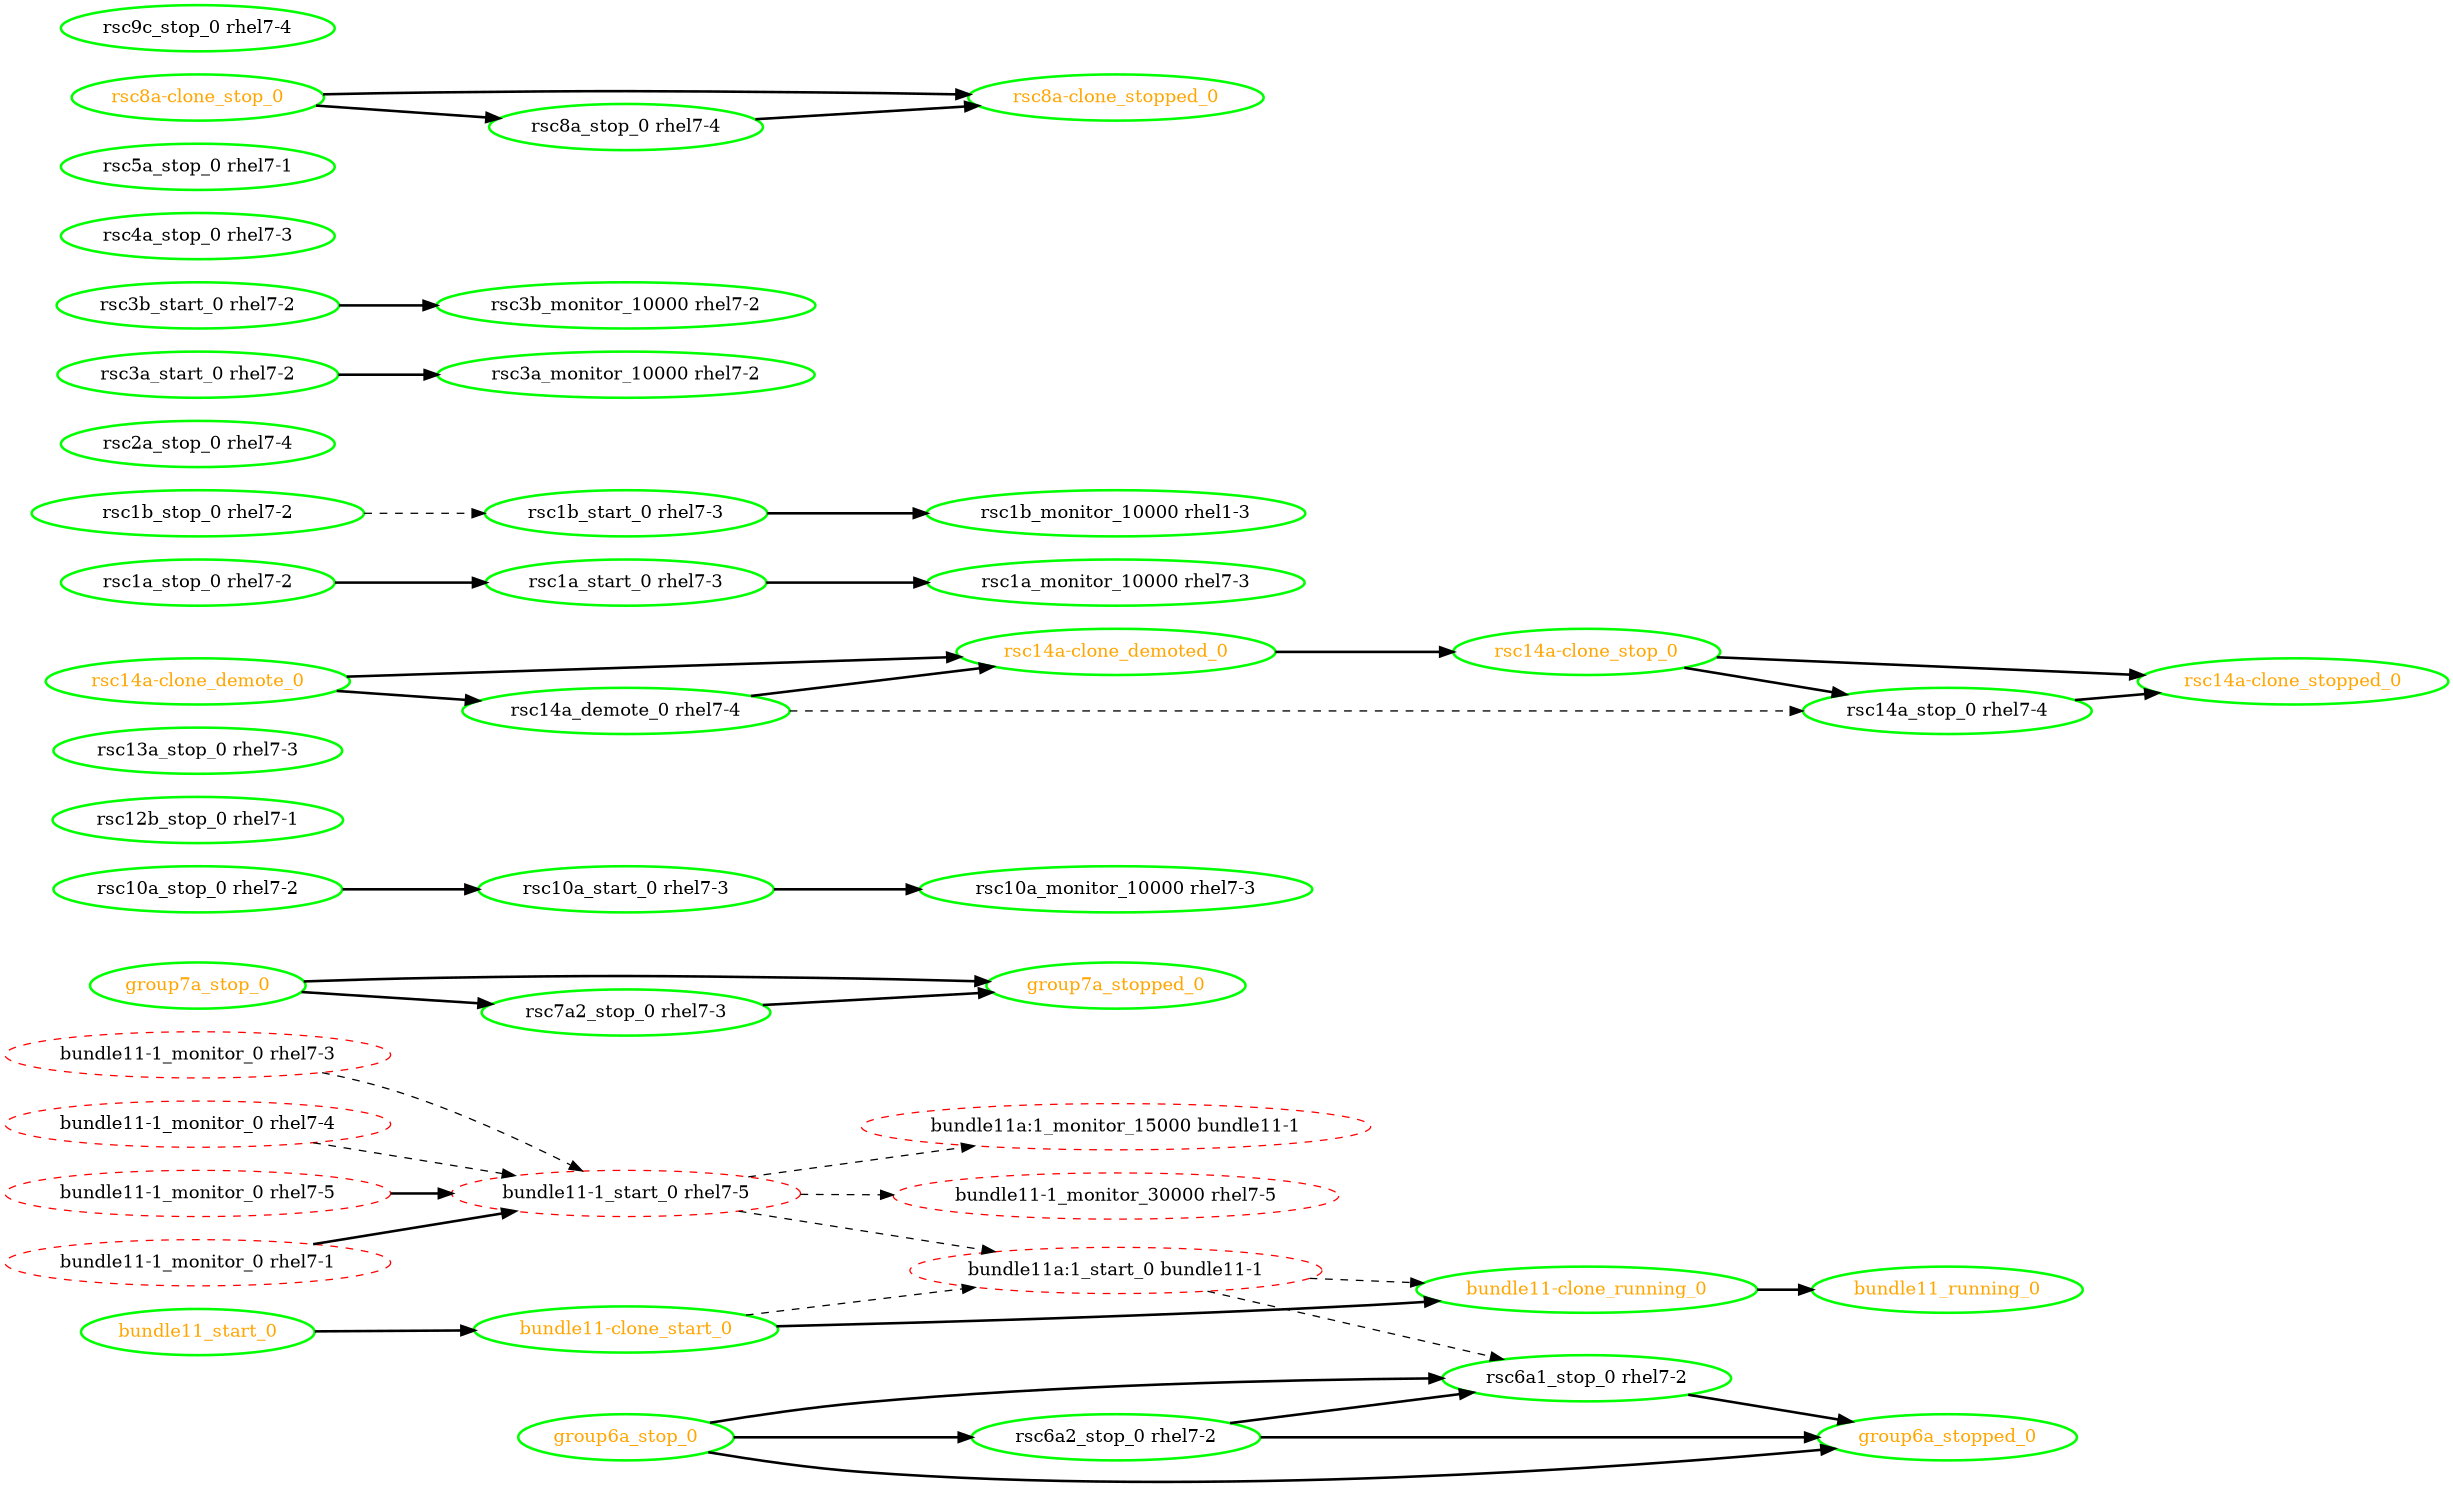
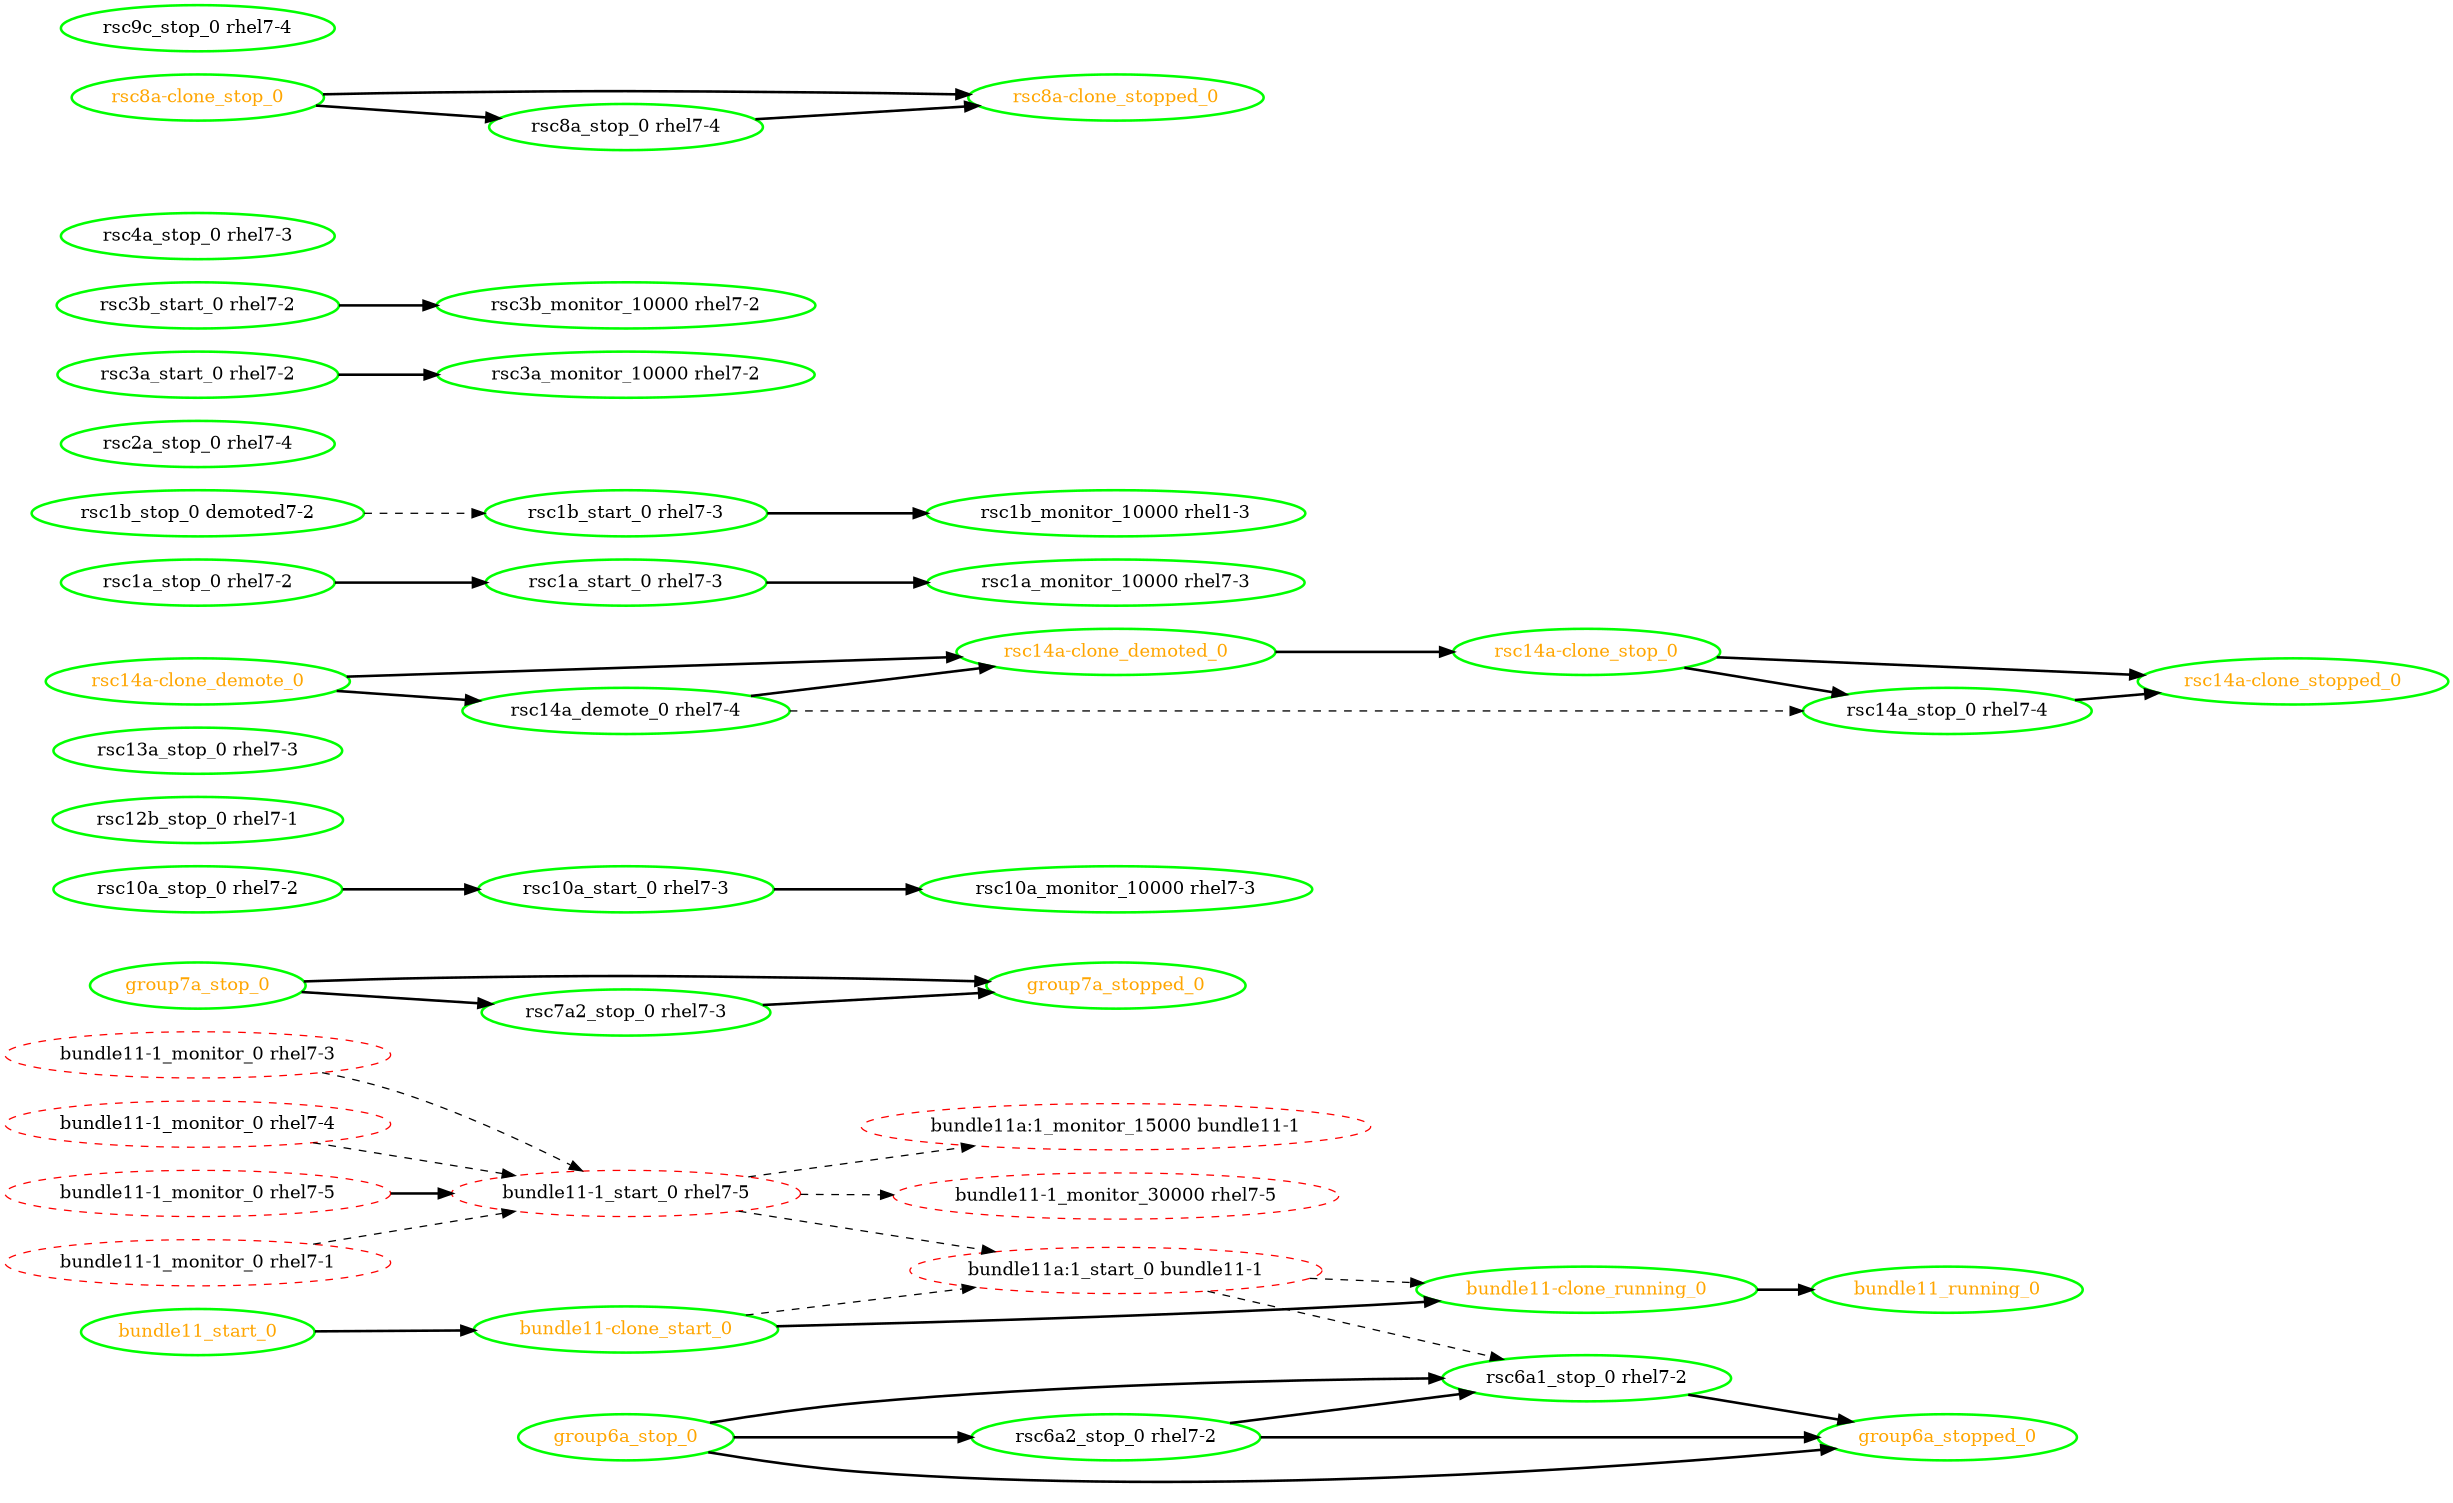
(198, 167) -> none
(198, 513) -> (198, 513)
(408, 1229) -> (408, 1229)
